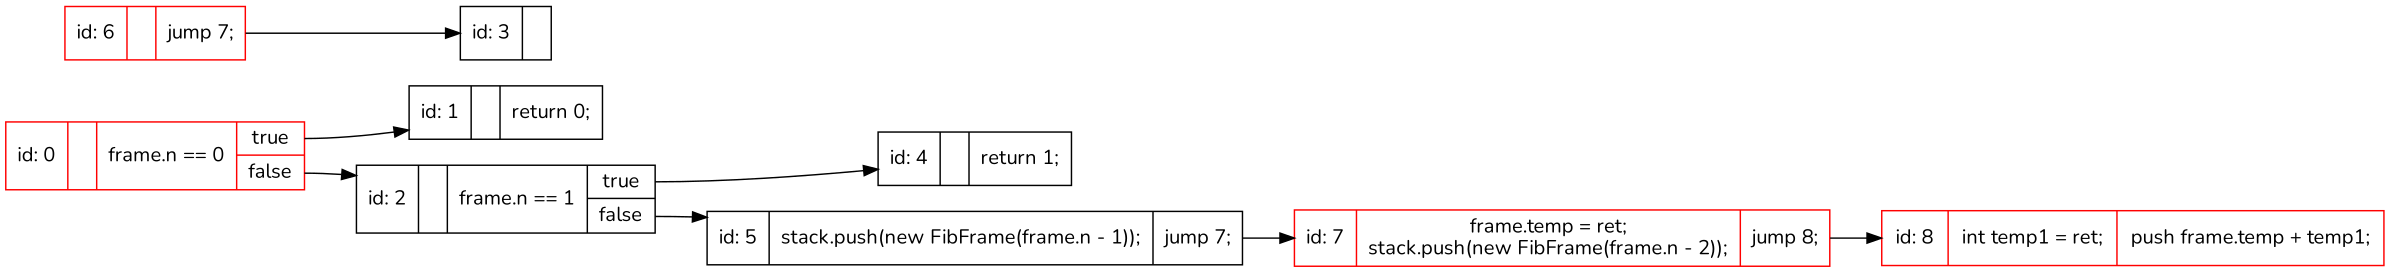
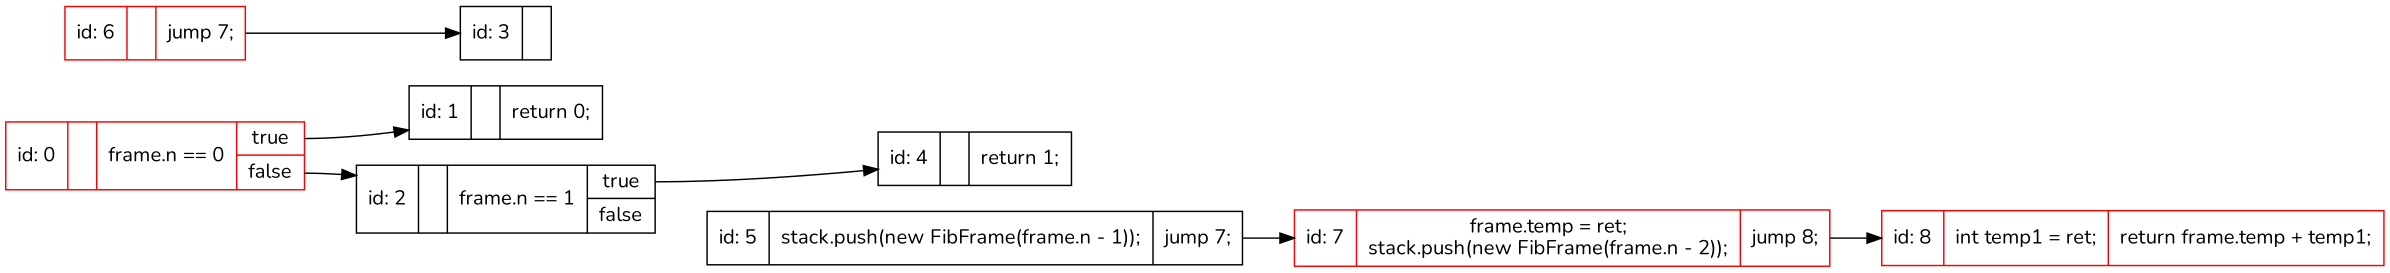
(674, 217) -> none
(2250, 237) -> (2246, 237)
